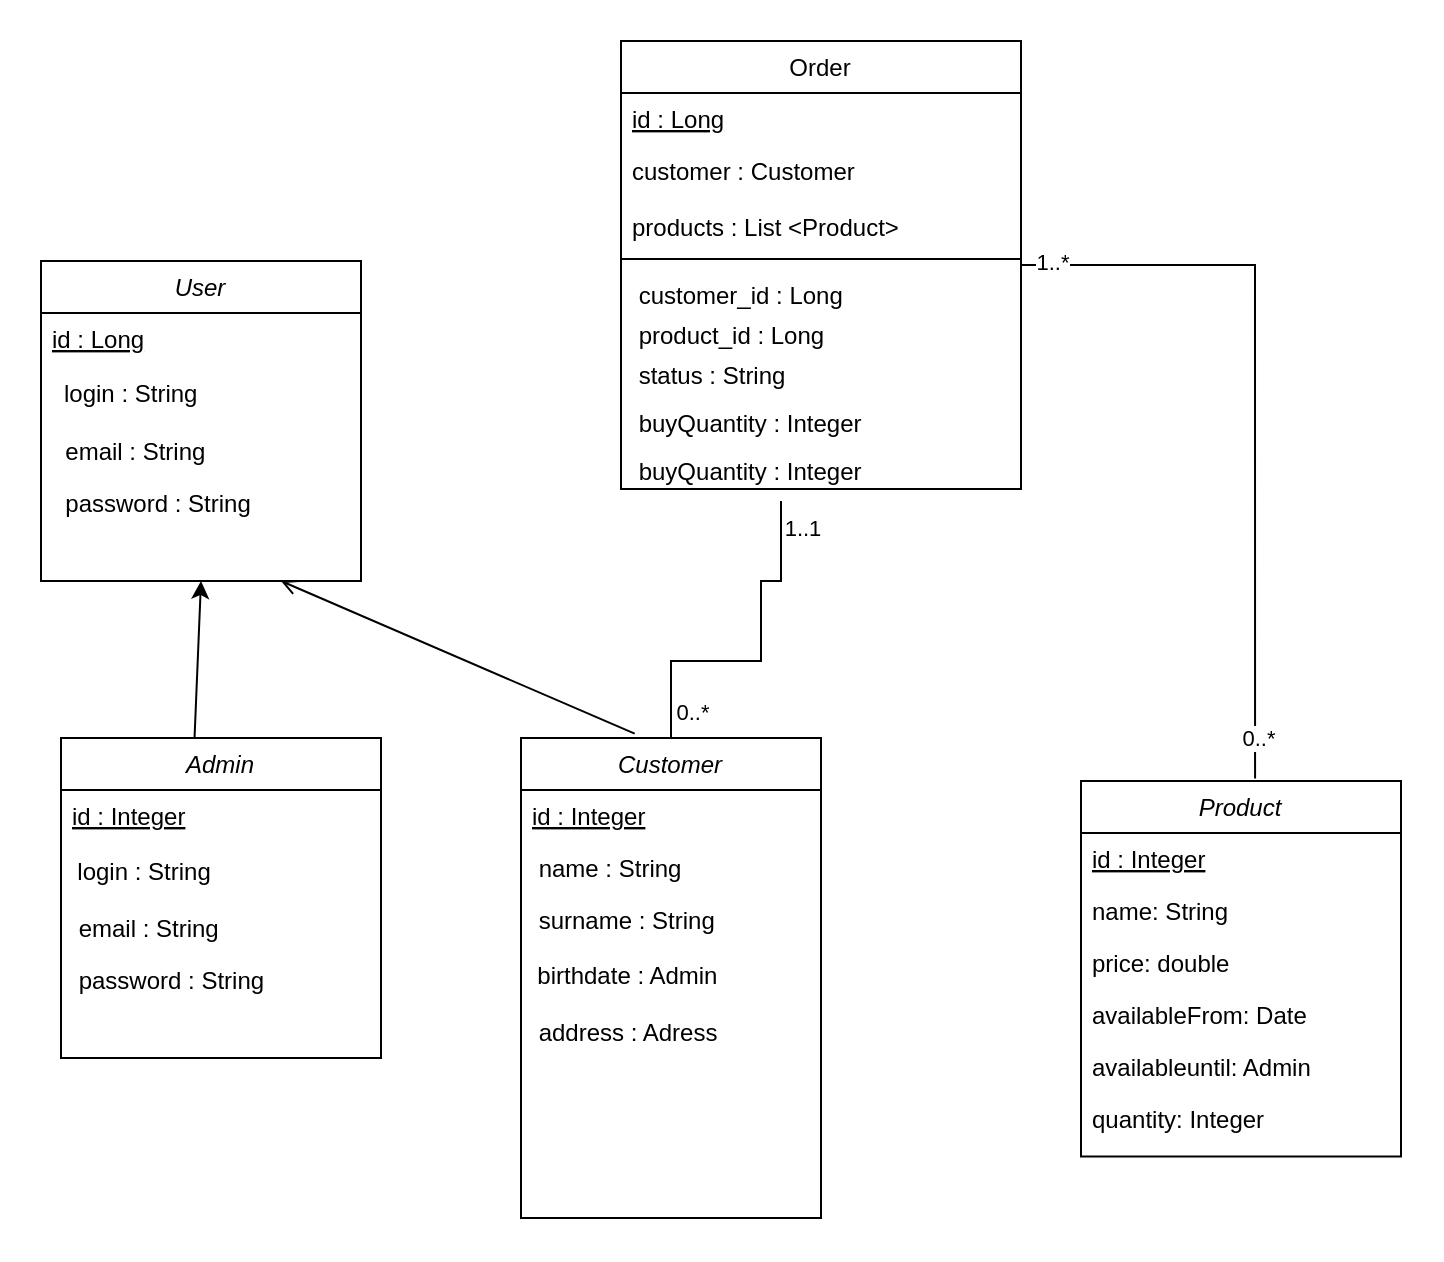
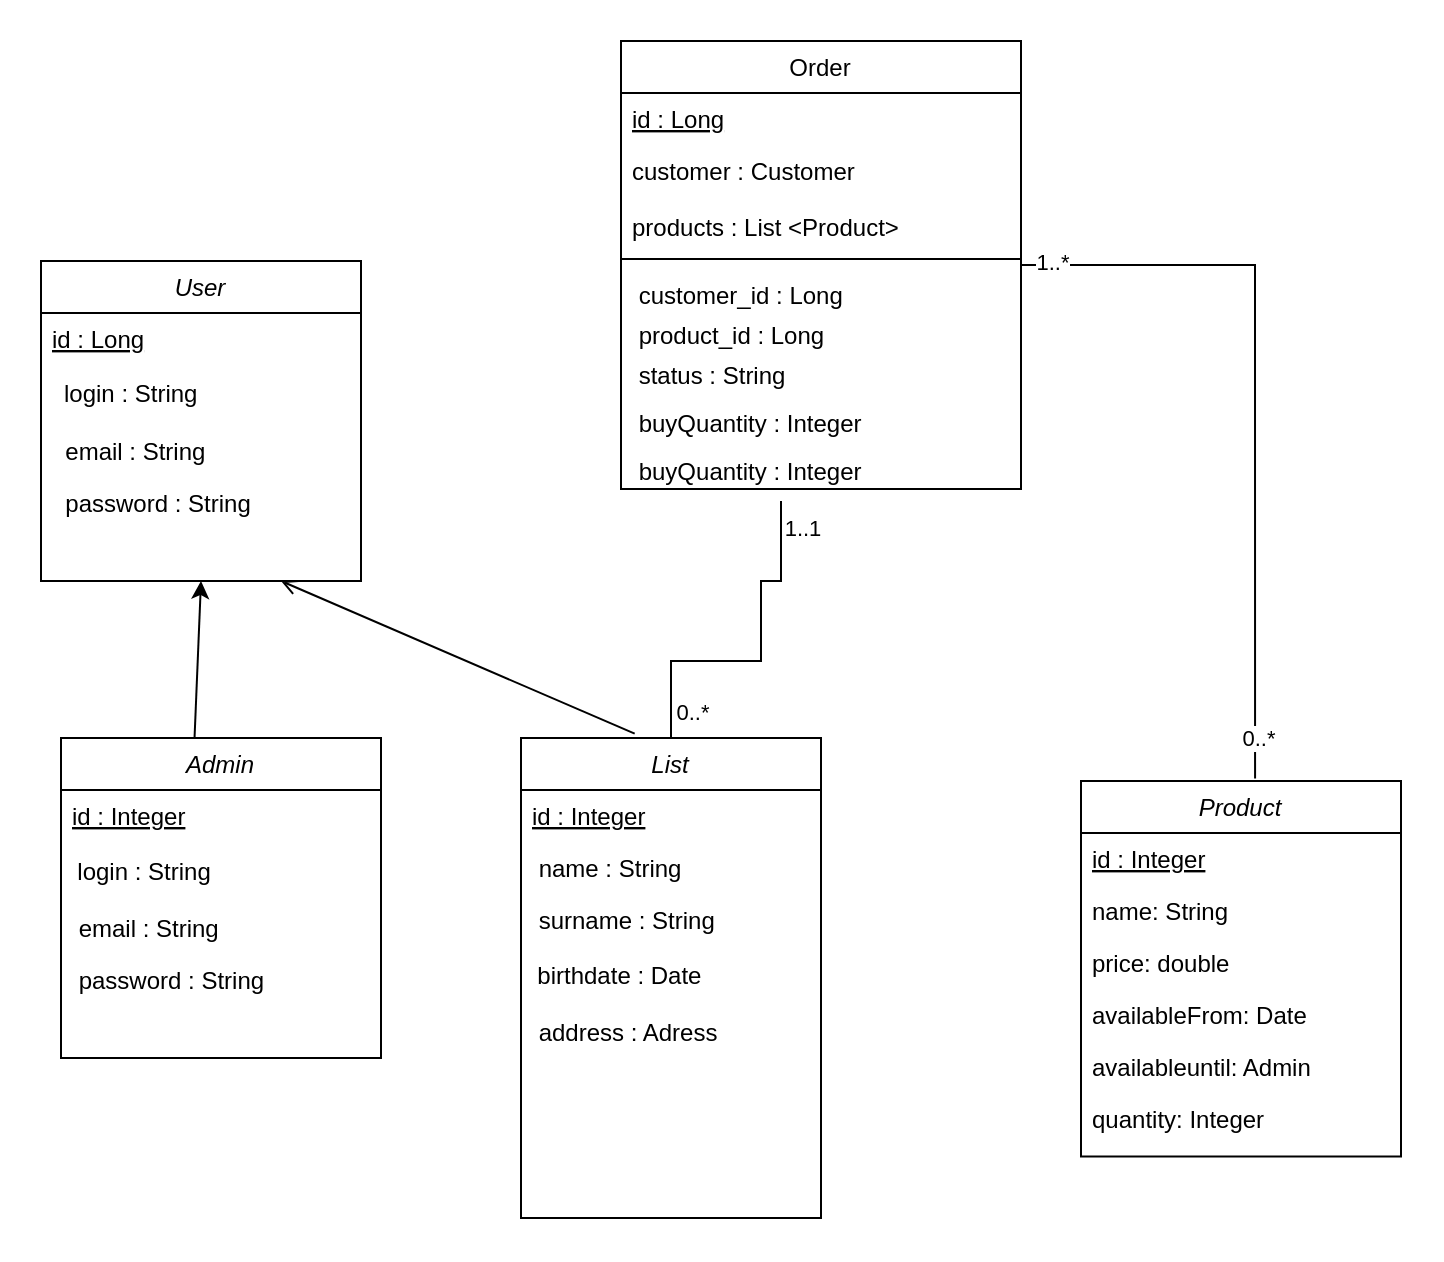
(670, 765) -> (670, 765)
(624, 977) -> (620, 977)
